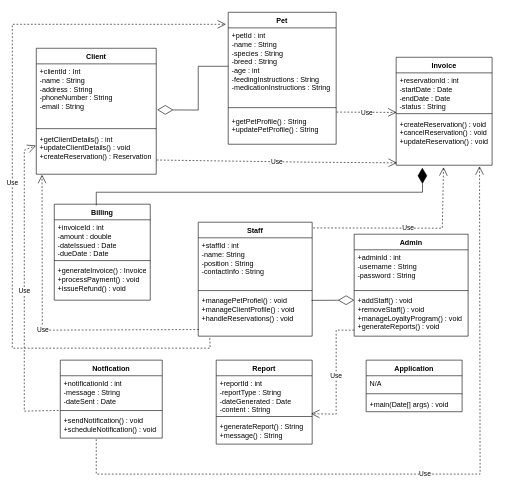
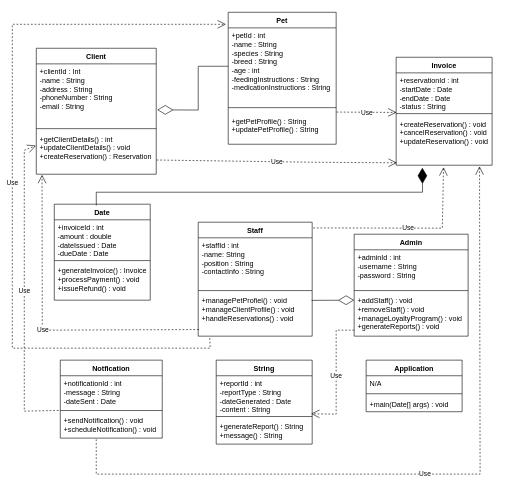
(102, 213) -> (102, 213)
(264, 369) -> (264, 369)
